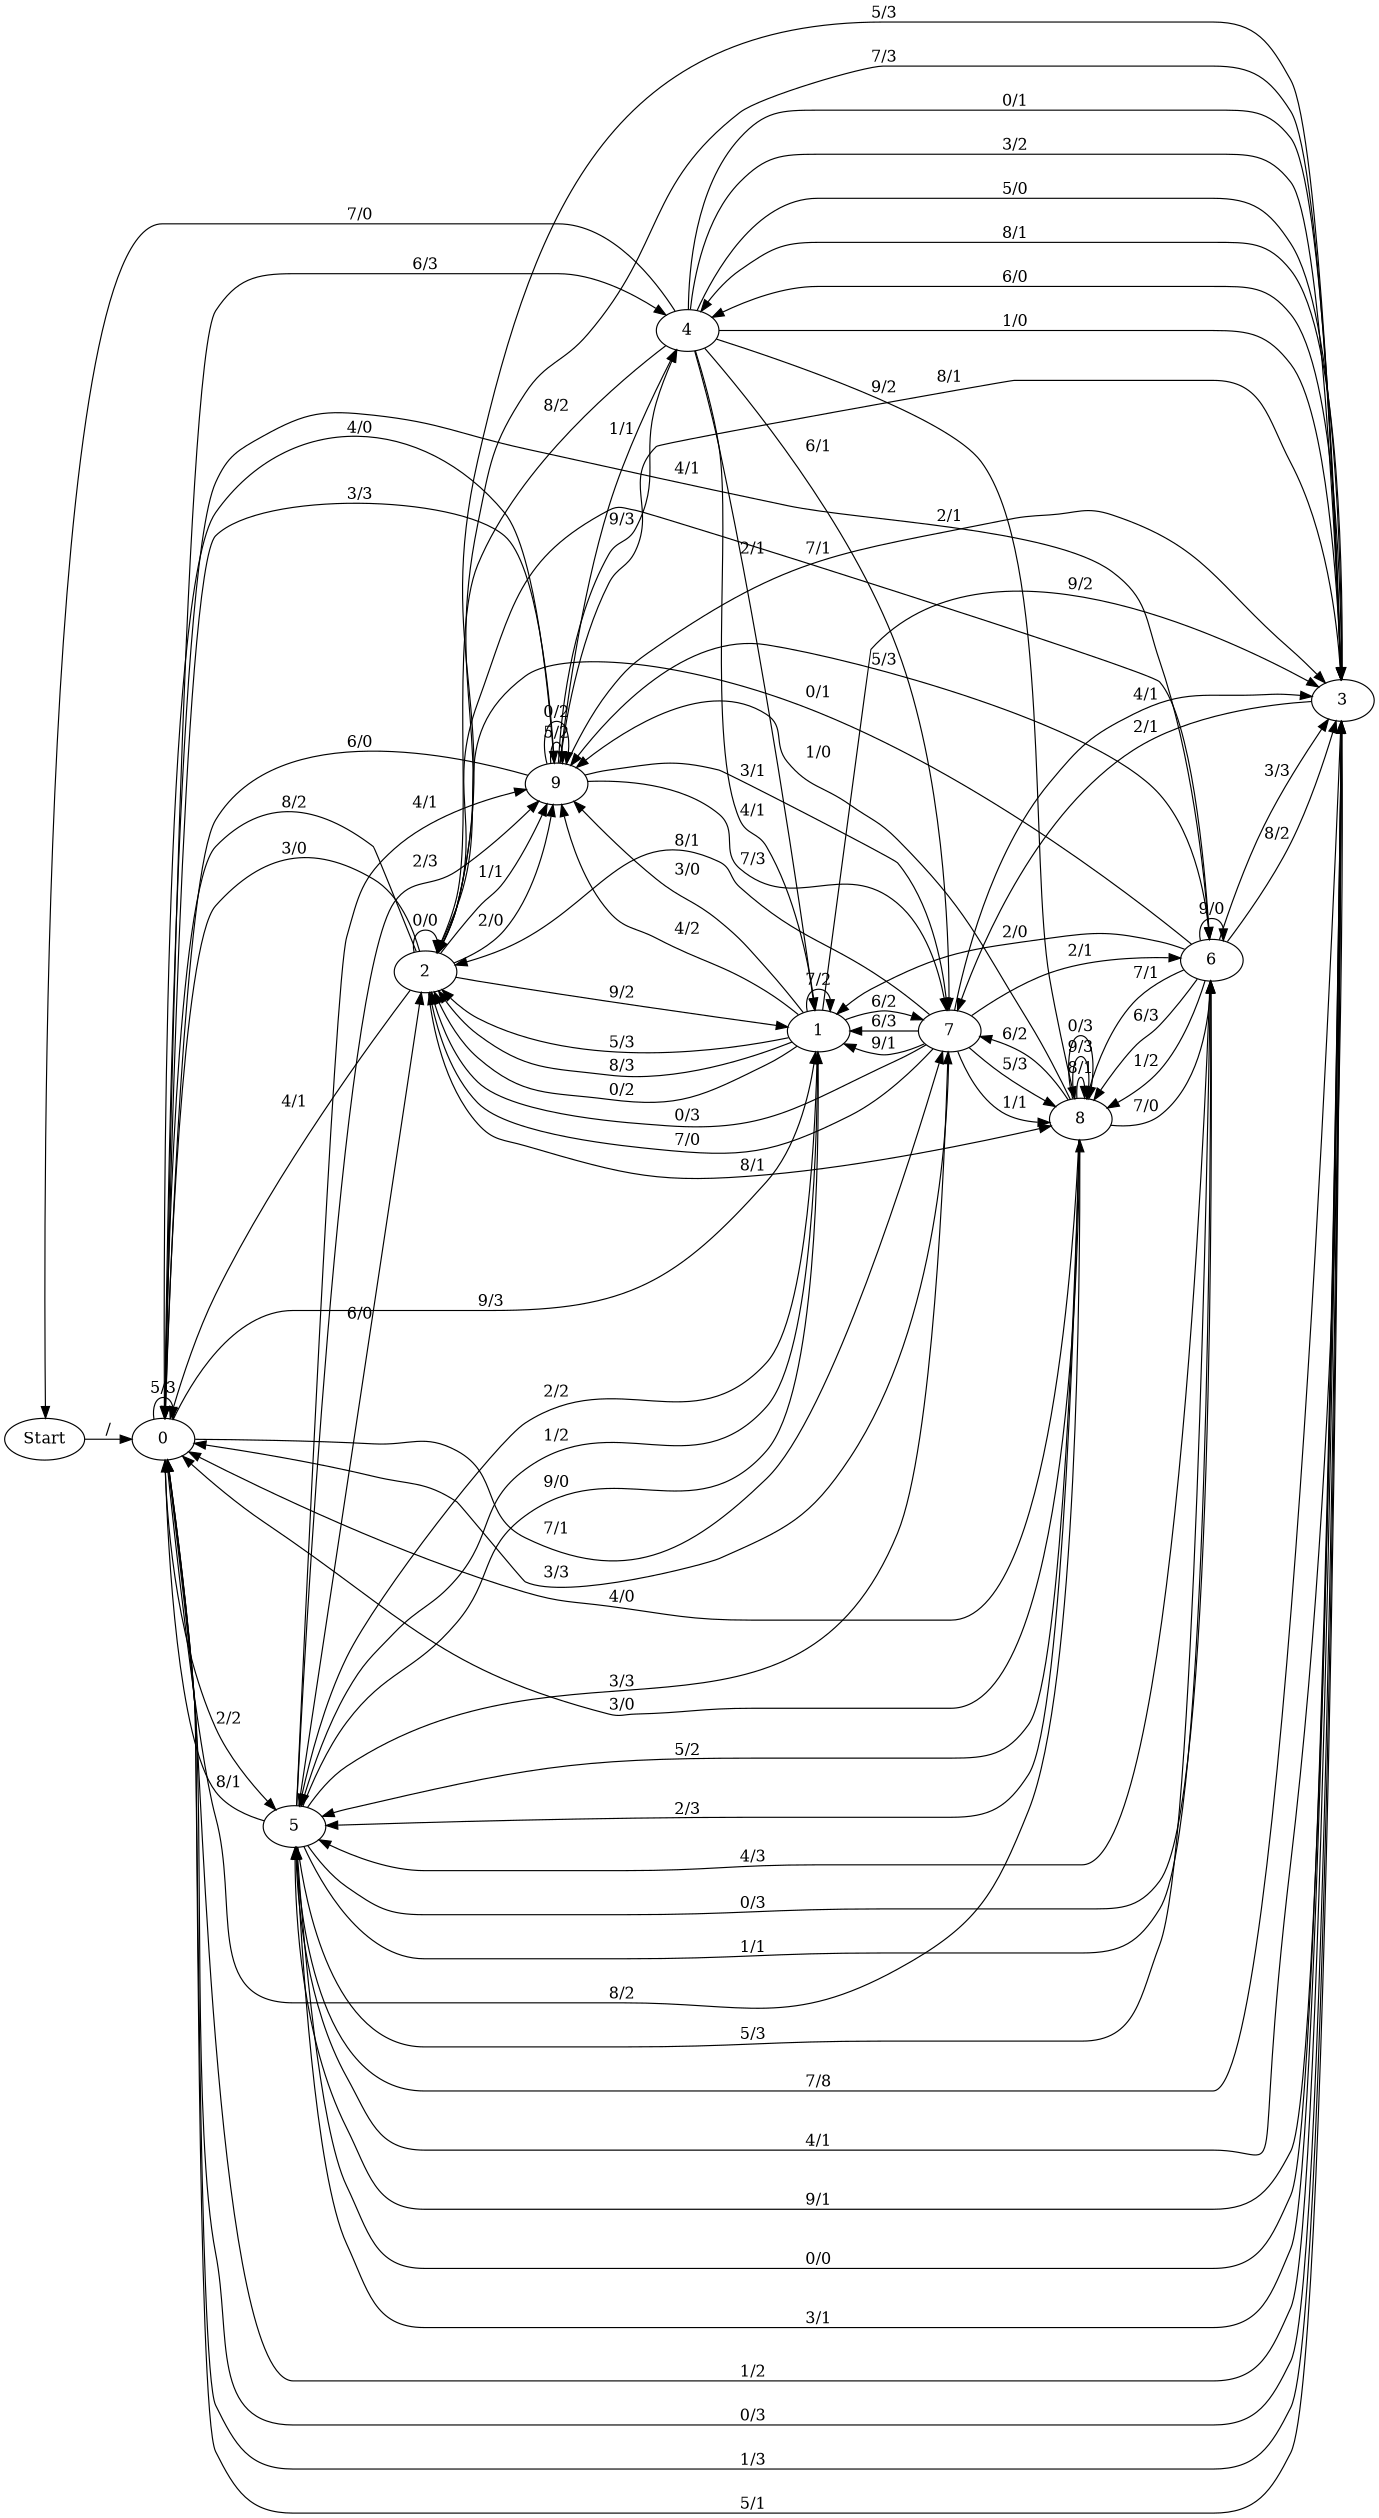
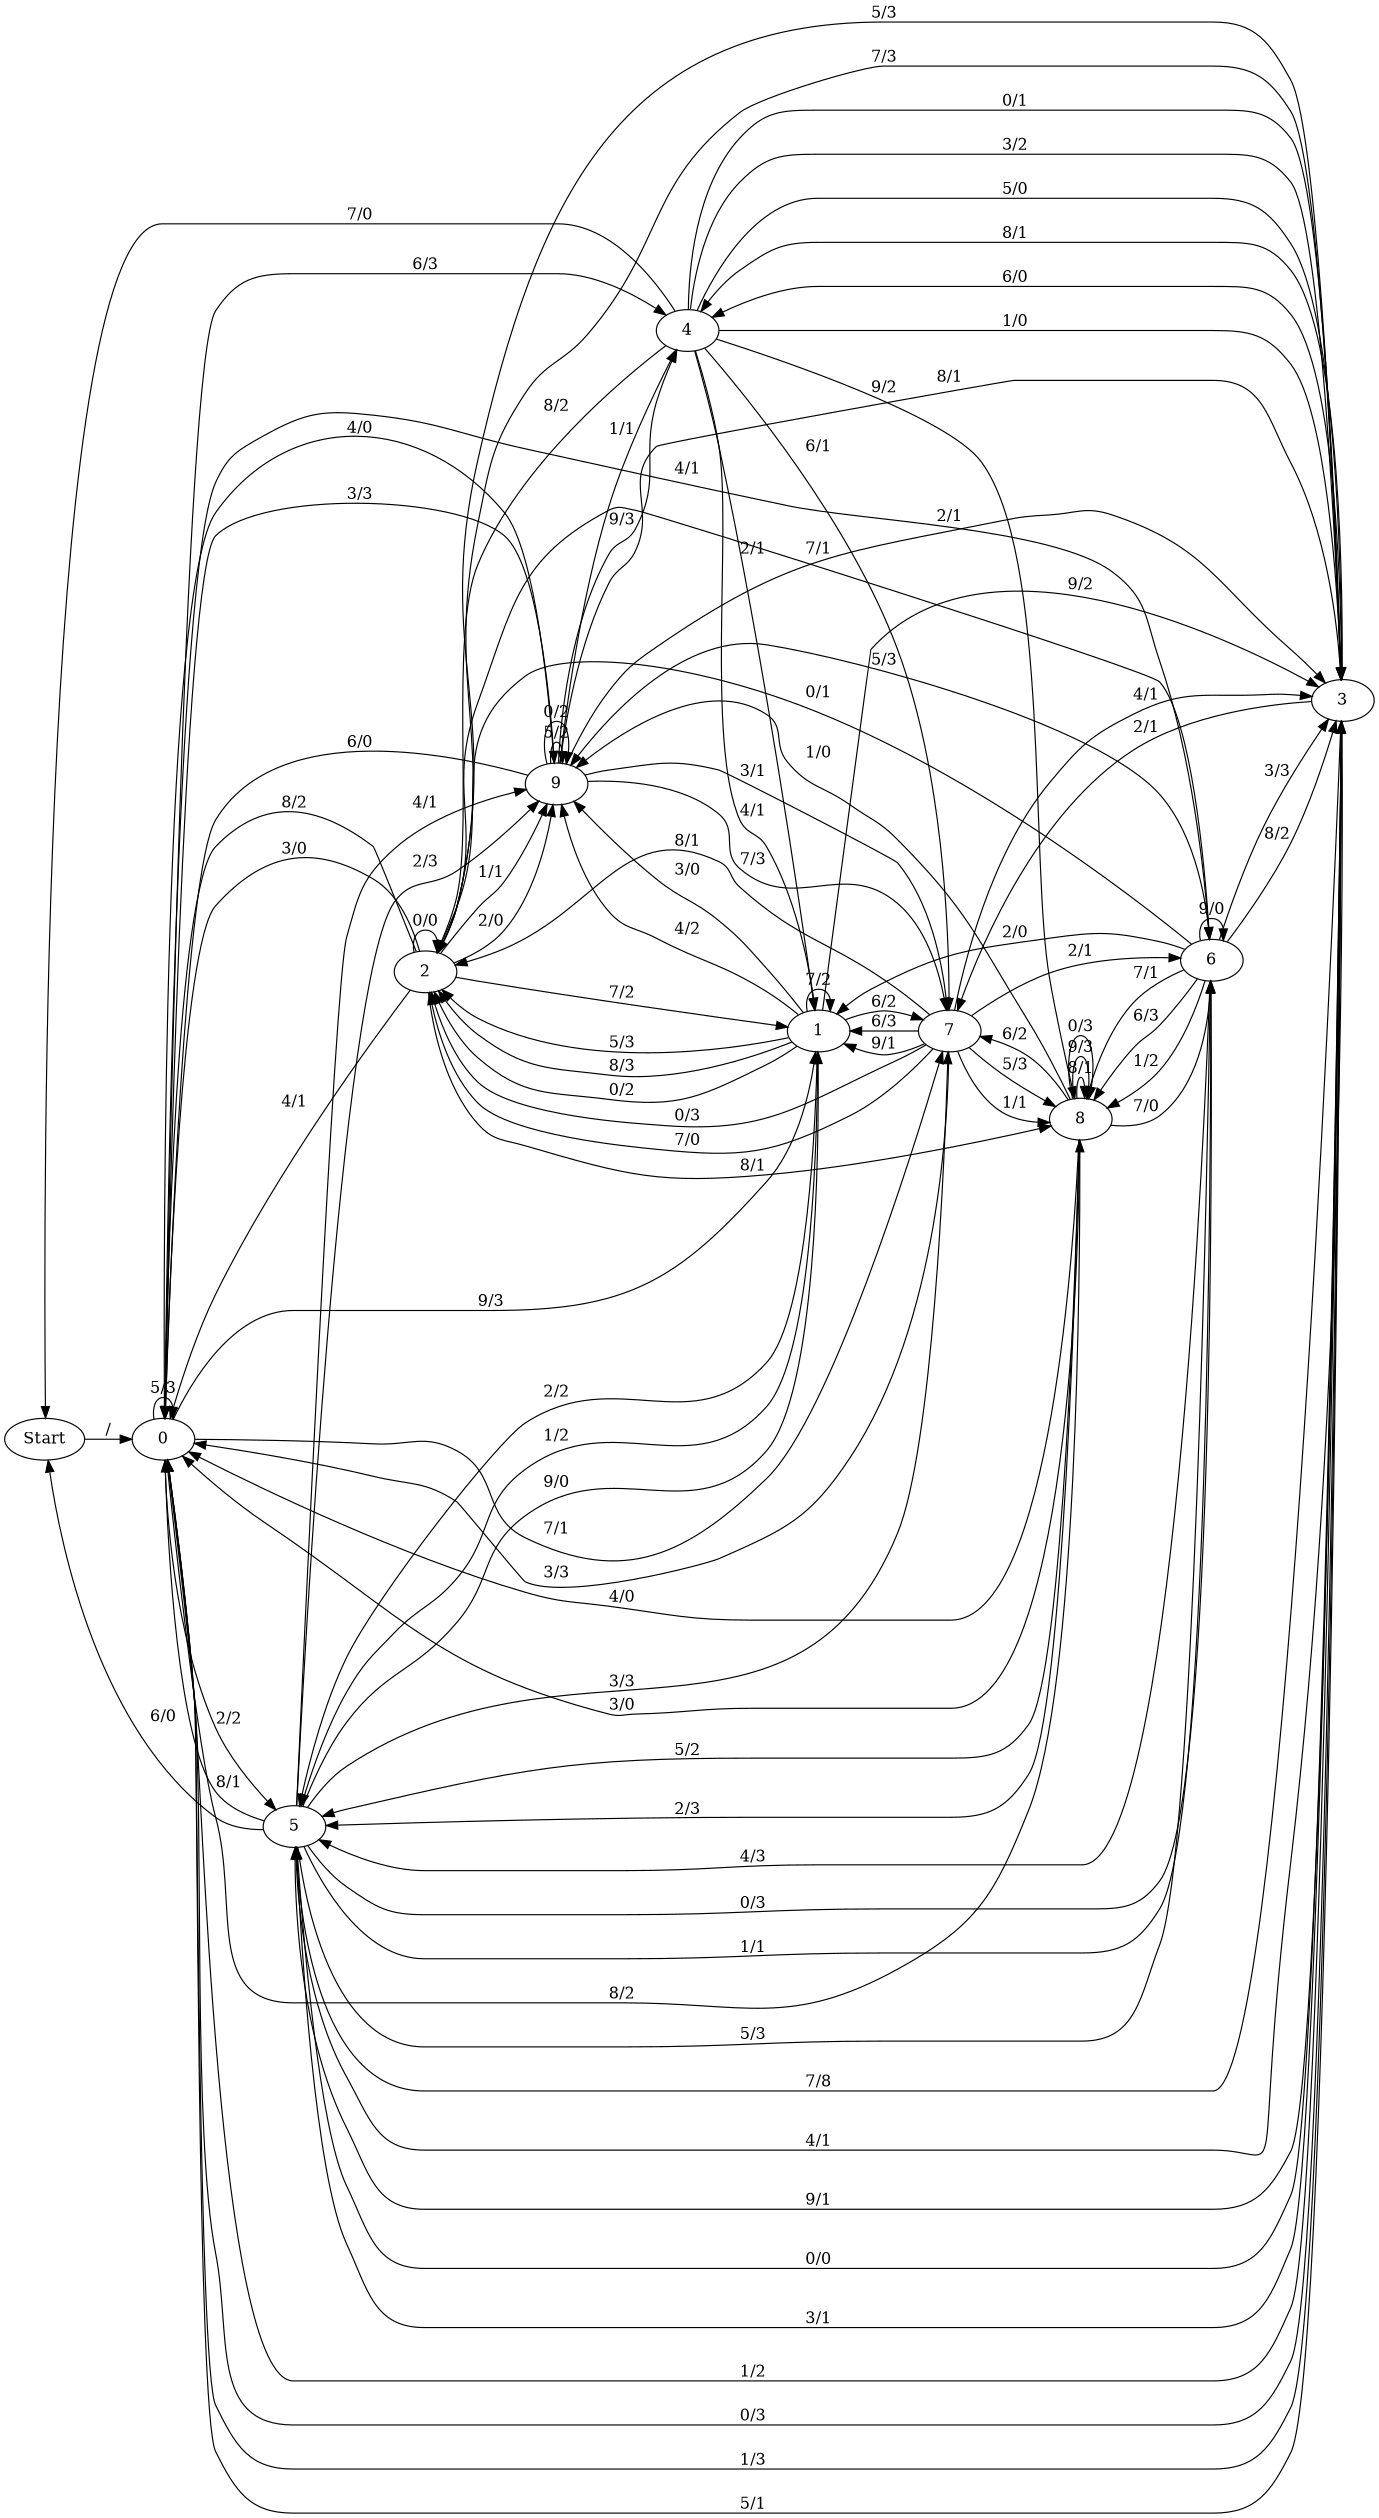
(622, 993) -> (622, 993)
(359, 1405) -> (112, 1684)
